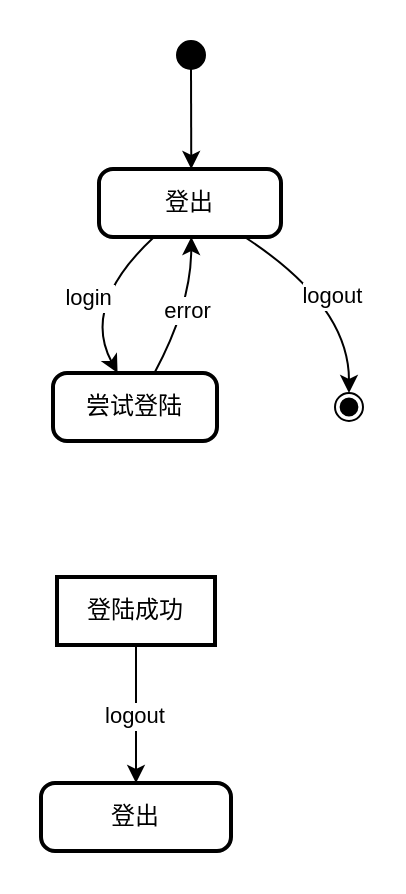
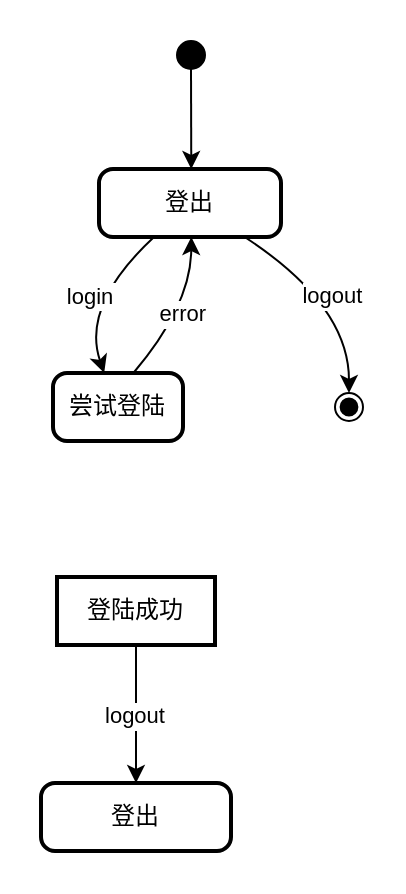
(135, 407) -> (118, 407)
